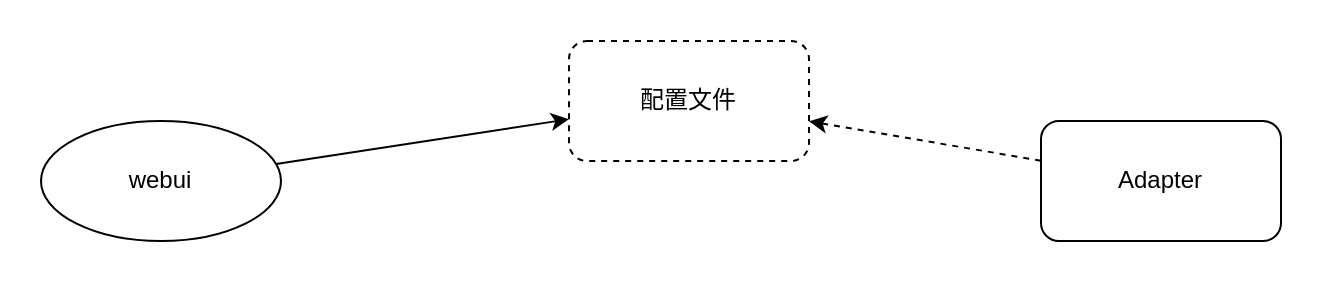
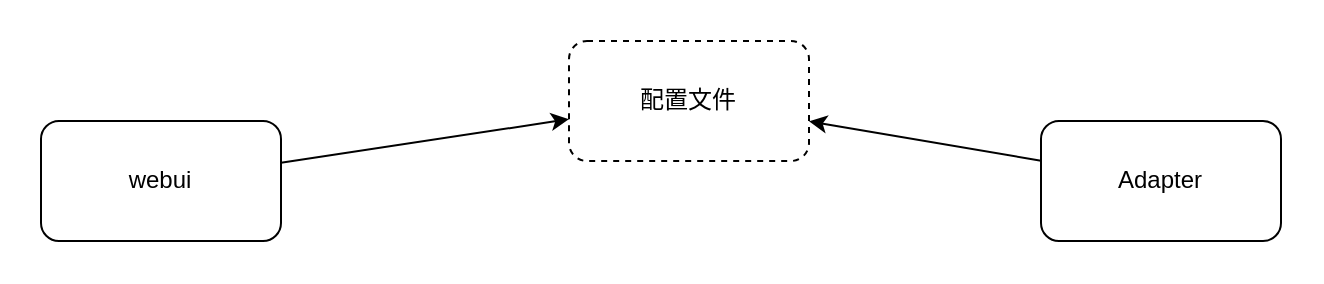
(930, 142) -> (930, 142)
(161, 181) -> (161, 181)
